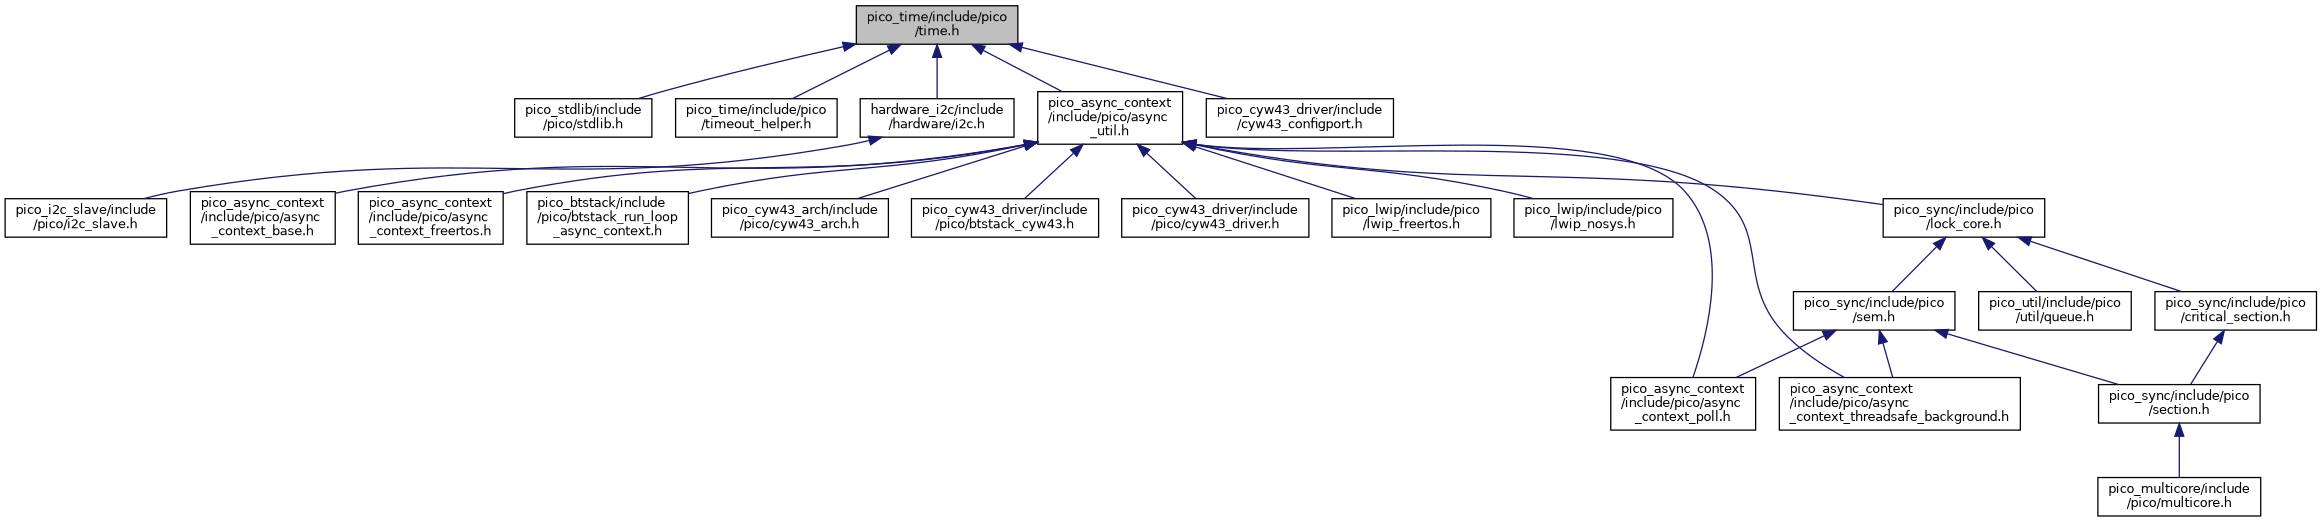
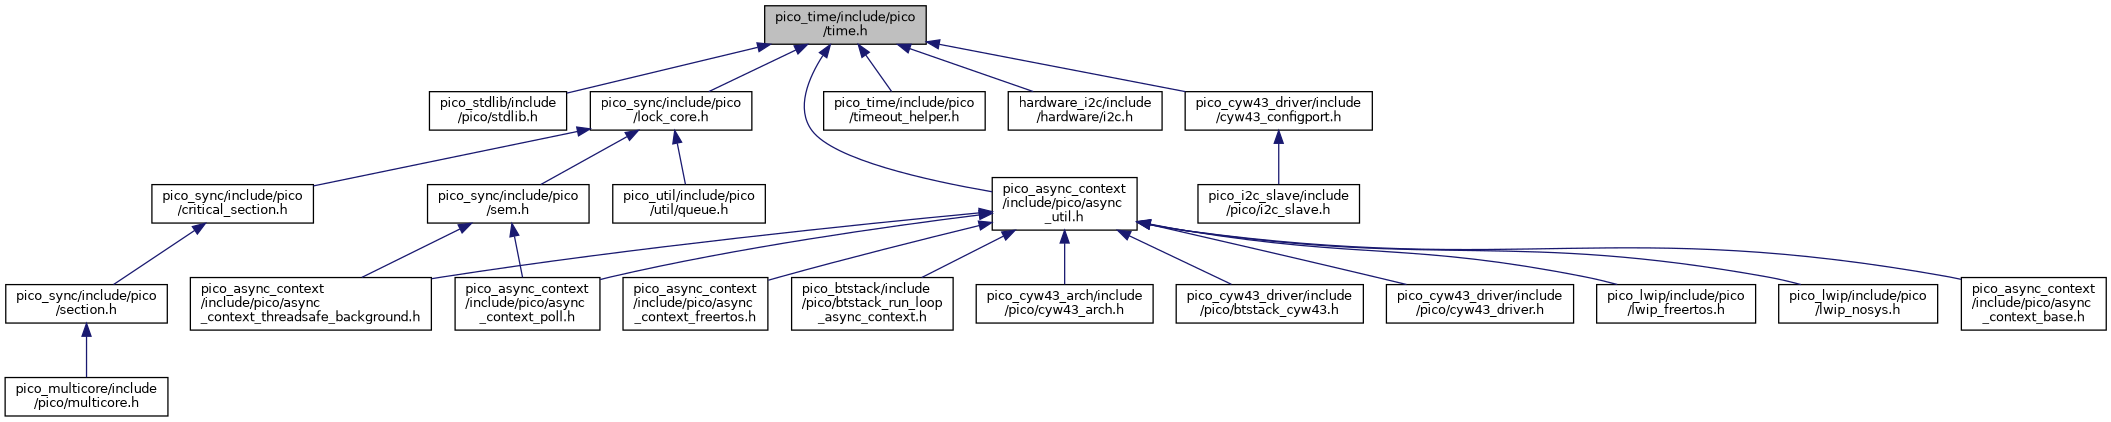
(433, 168) -> (1279, 164)
(1539, 177) -> (752, 71)
(2033, 359) -> none
